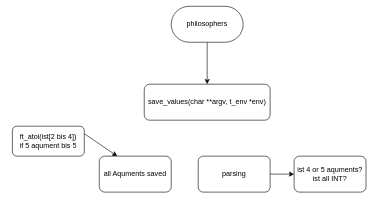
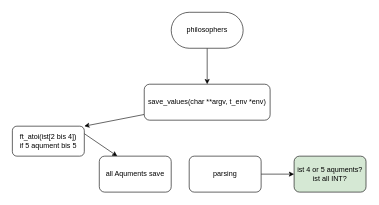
(207, 24) -> (207, 30)
none -> (115, 120)
(135, 174) -> (135, 174)
(234, 174) -> (225, 174)
(330, 174) -> (330, 174)
